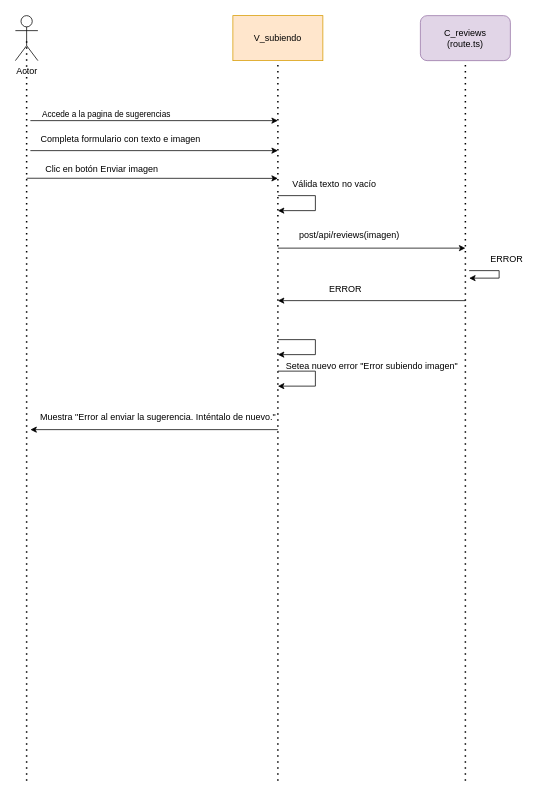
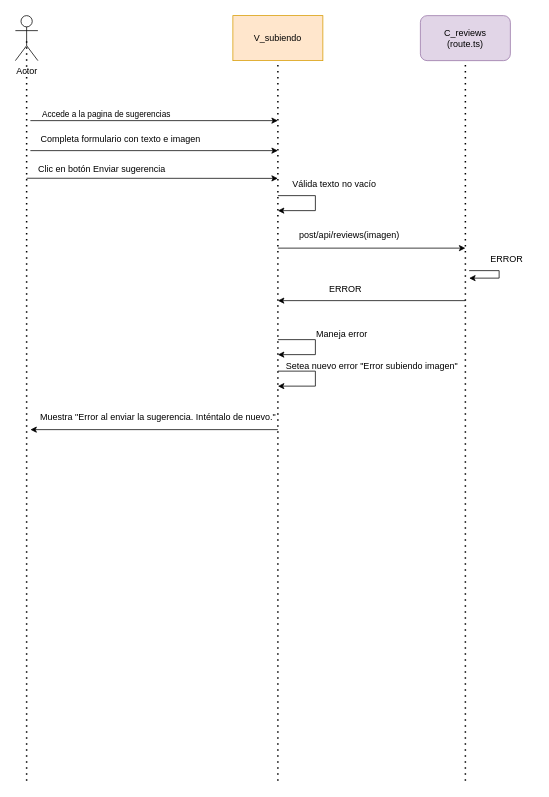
(102, 169) -> (102, 169)
none -> (342, 334)
